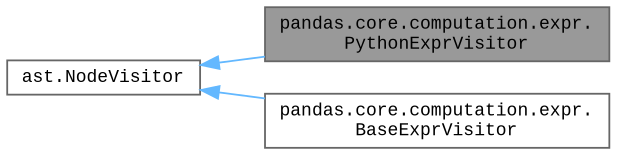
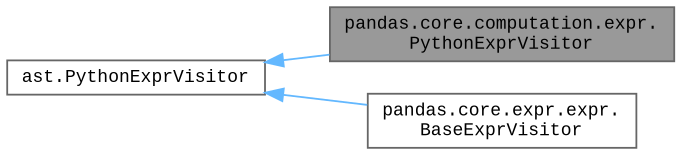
(104, 78) -> (136, 78)
(437, 121) -> (502, 121)
